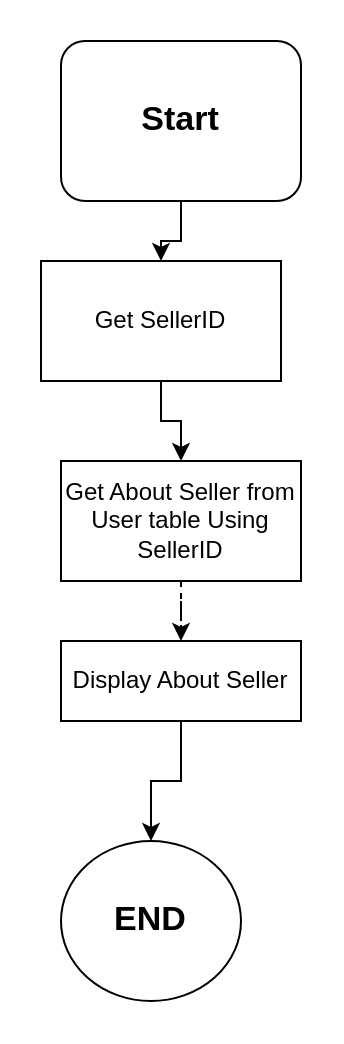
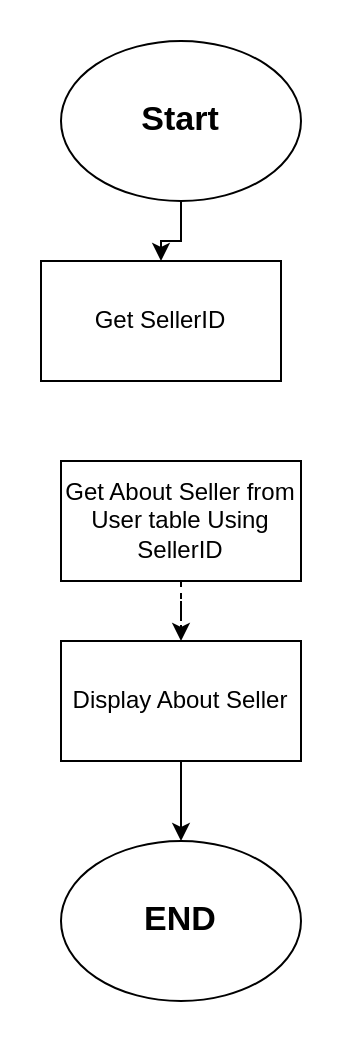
(181, 121) -> (181, 121)
(164, 421) -> none
(181, 681) -> (181, 701)
(151, 921) -> (181, 921)
